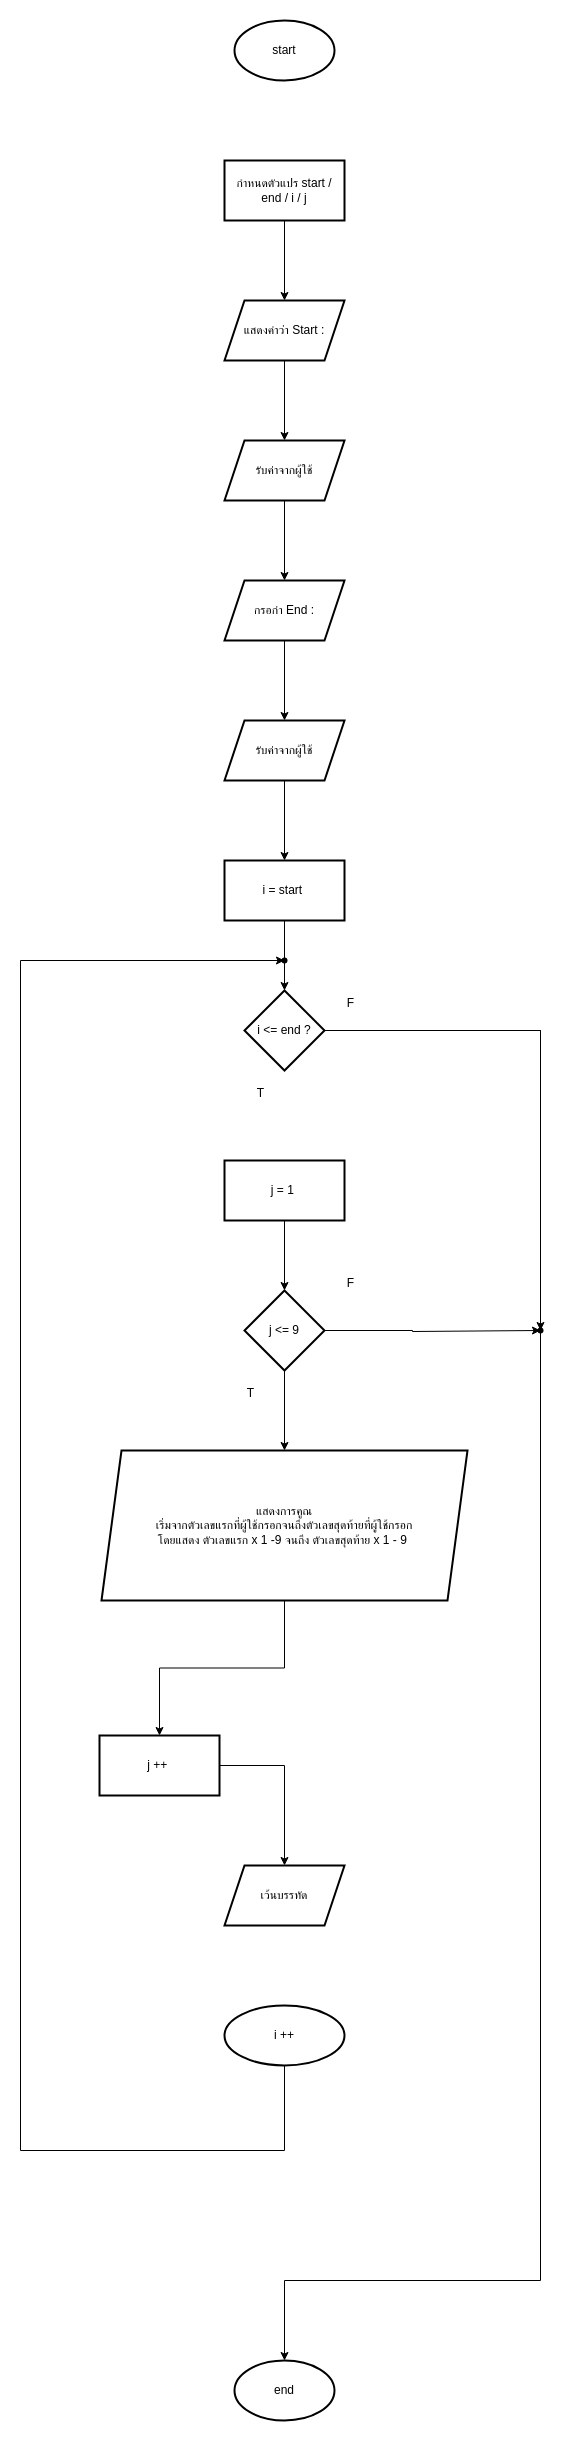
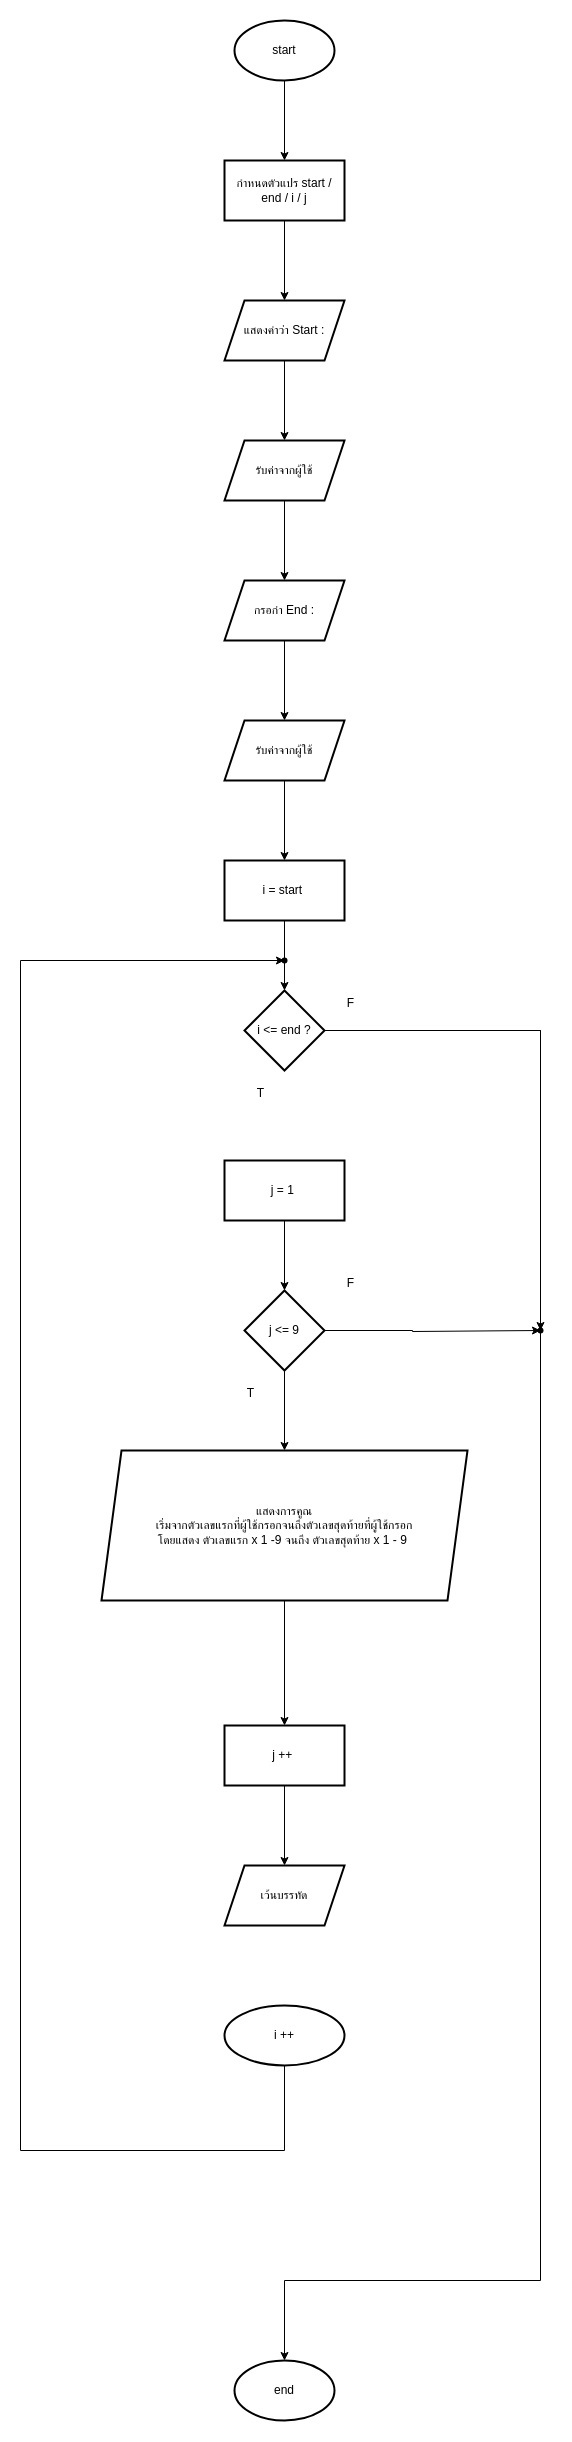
none -> (285, 117)
(160, 1766) -> (285, 1756)
